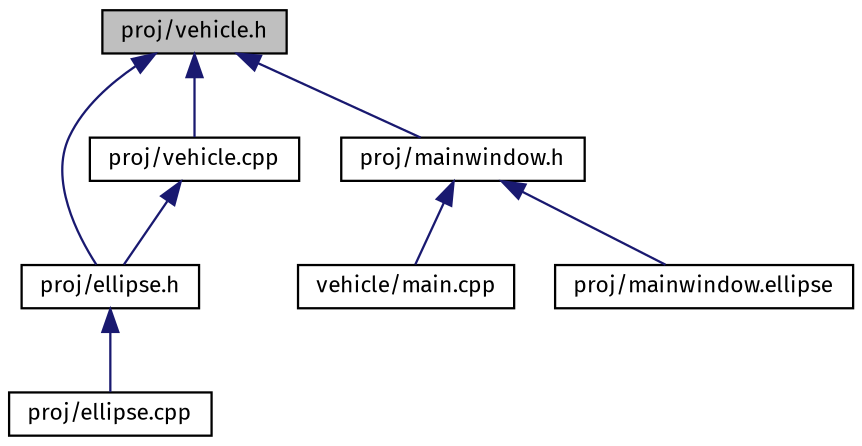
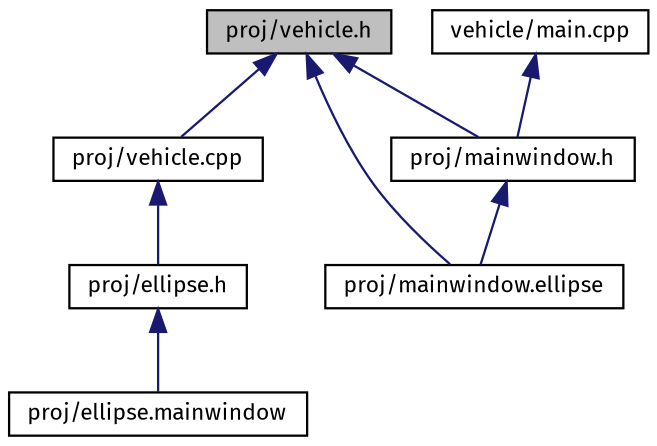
(64, 155) -> (370, 179)
(430, 233) -> (524, 107)
(110, 414) -> (158, 414)
